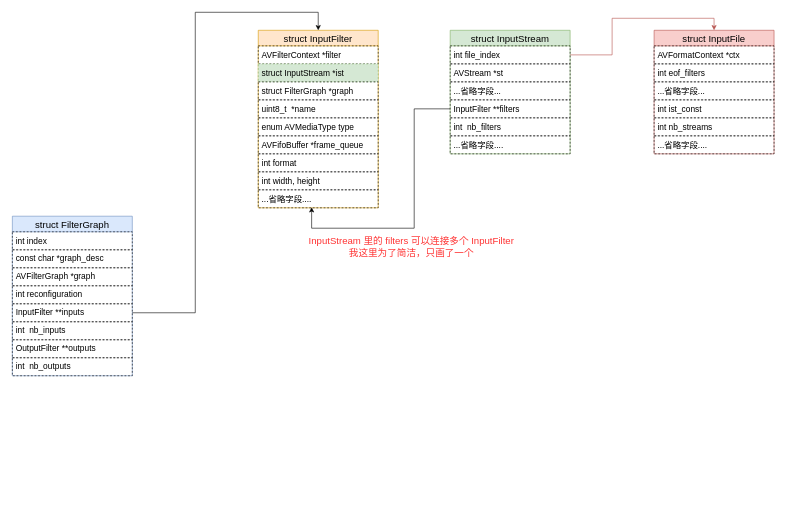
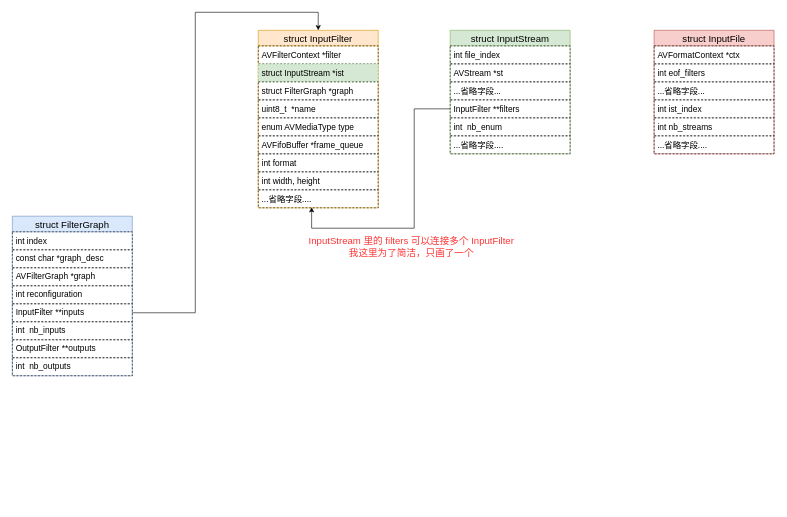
(714, 20) -> none
(685, 109) -> (684, 109)
(485, 127) -> (480, 127)
